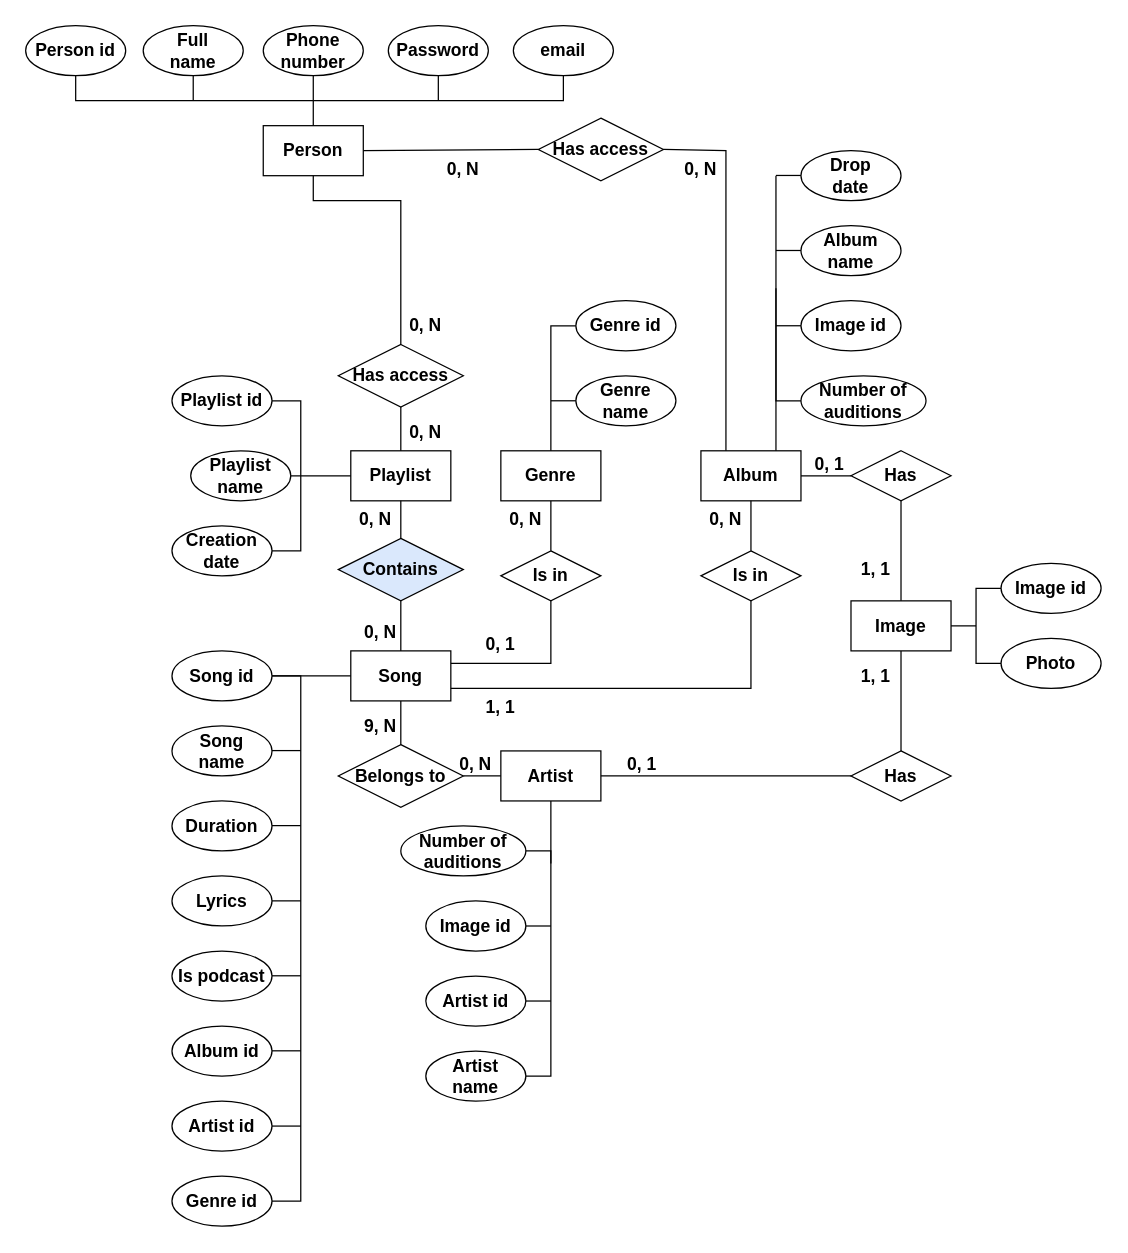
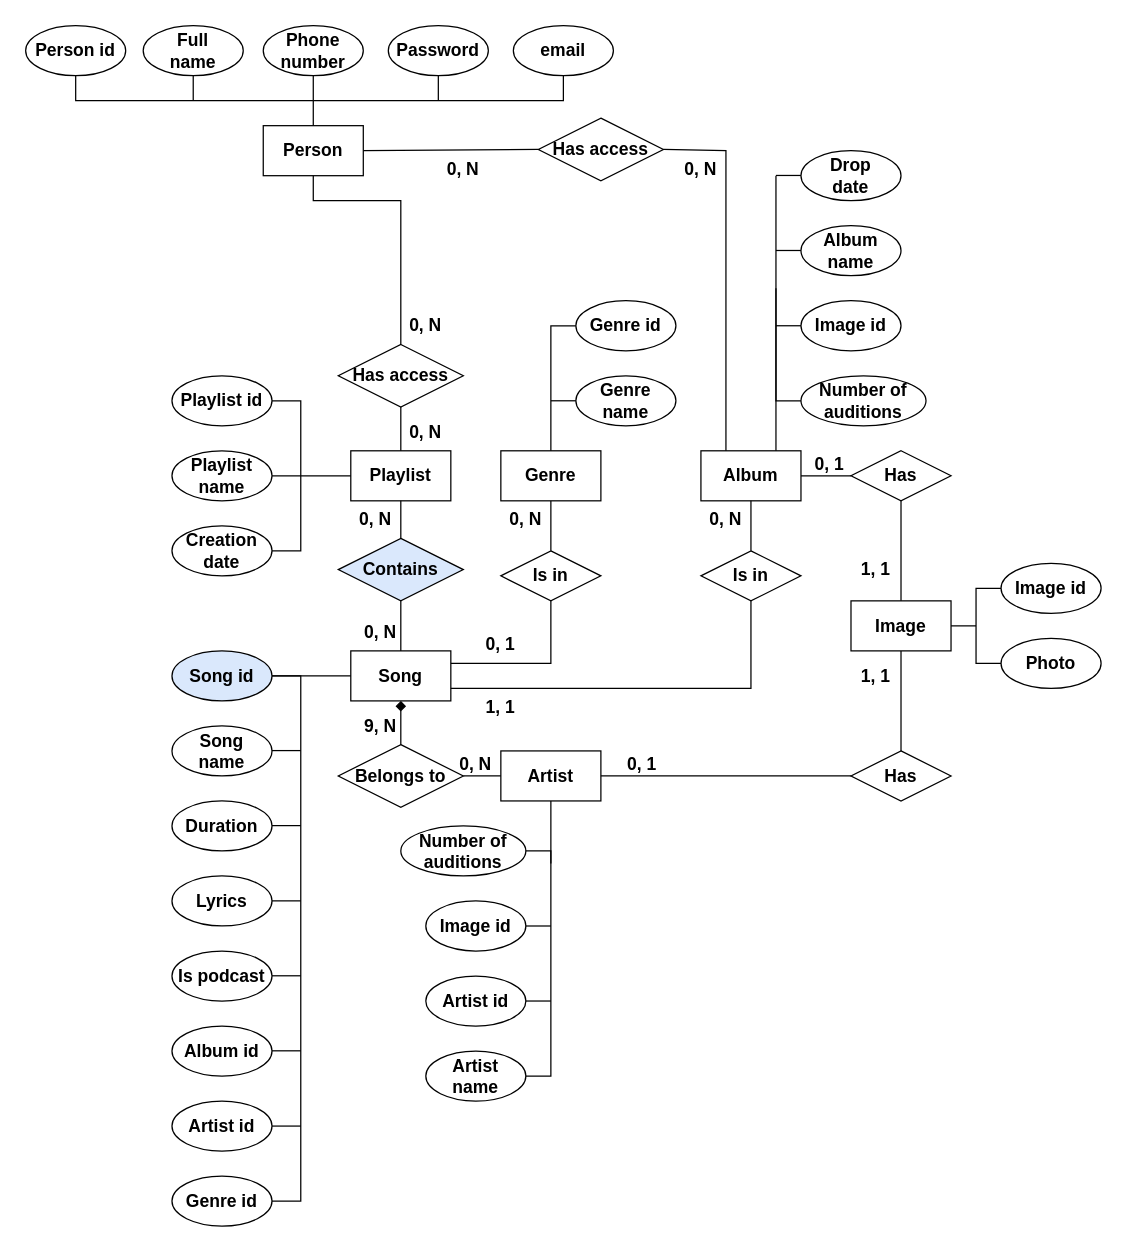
(241, 476) -> (222, 476)
(222, 676) -> (222, 676)
(401, 706) -> (401, 711)
